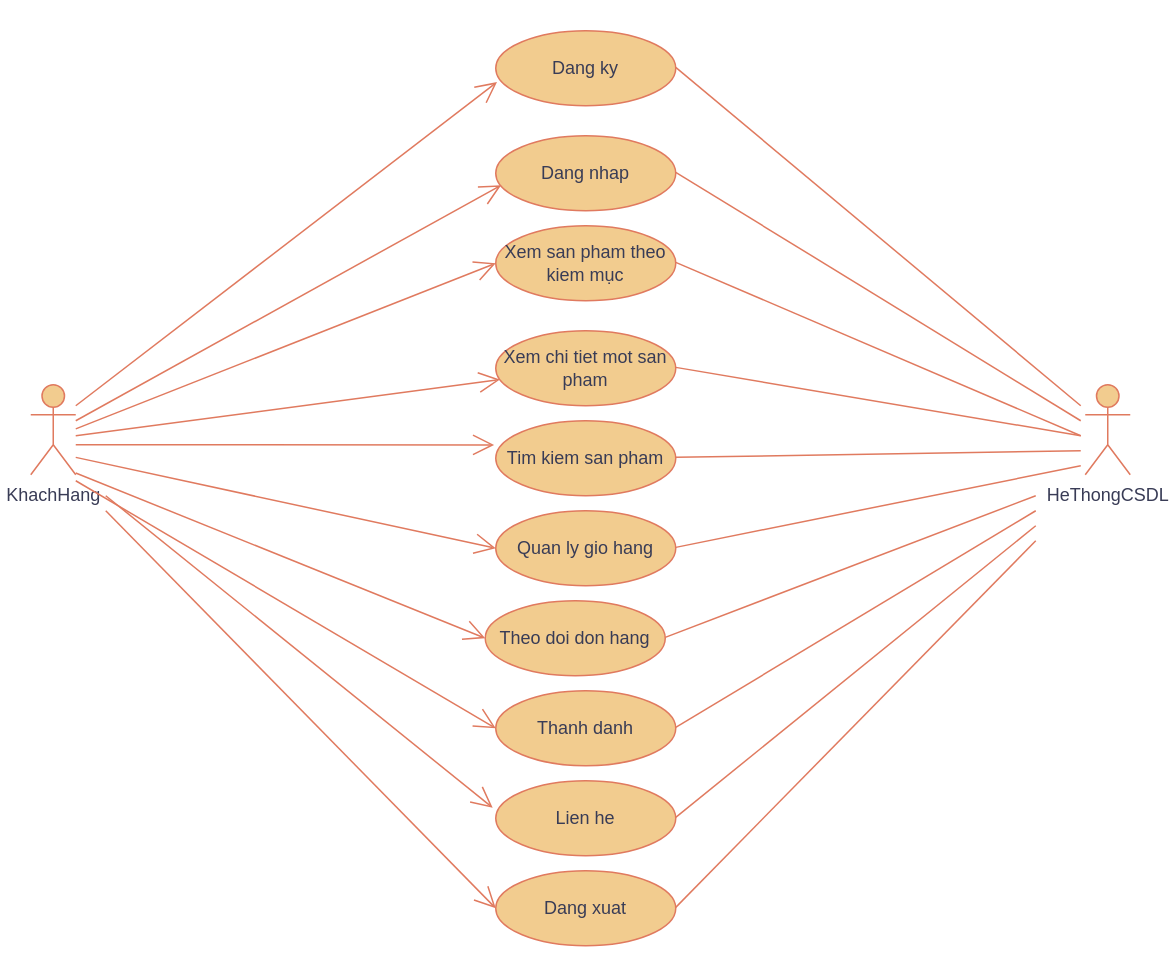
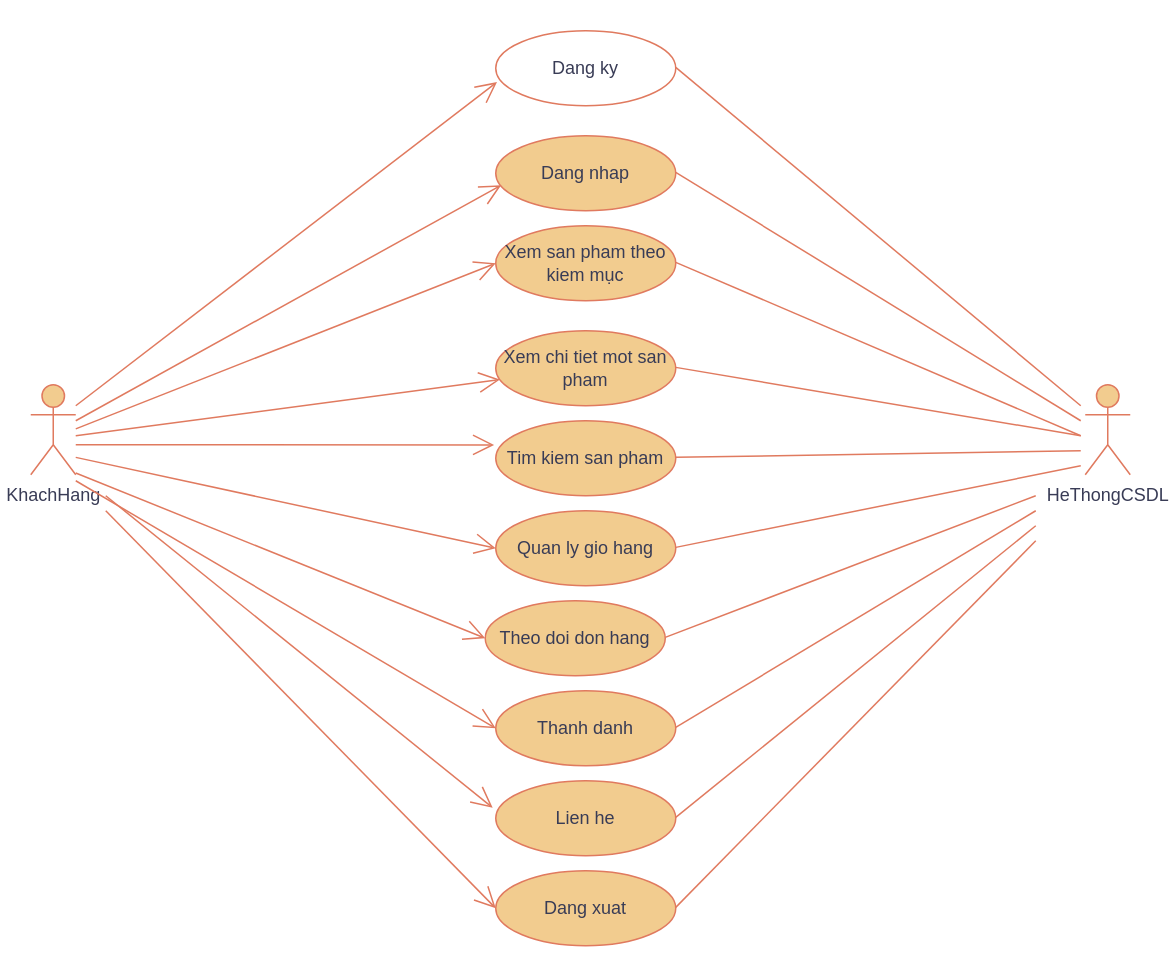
(586, 68) -> (586, 68)
